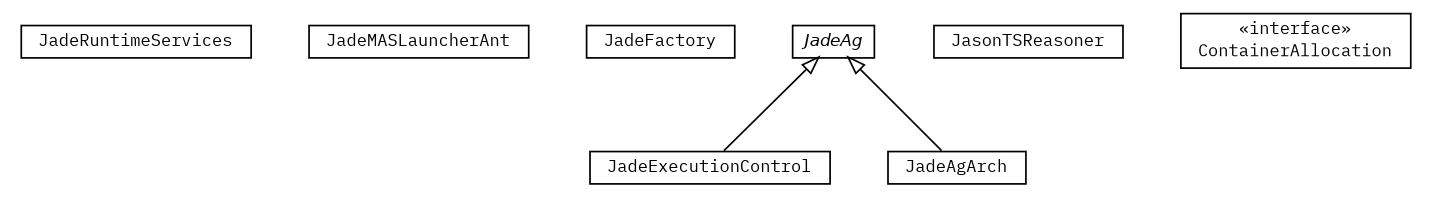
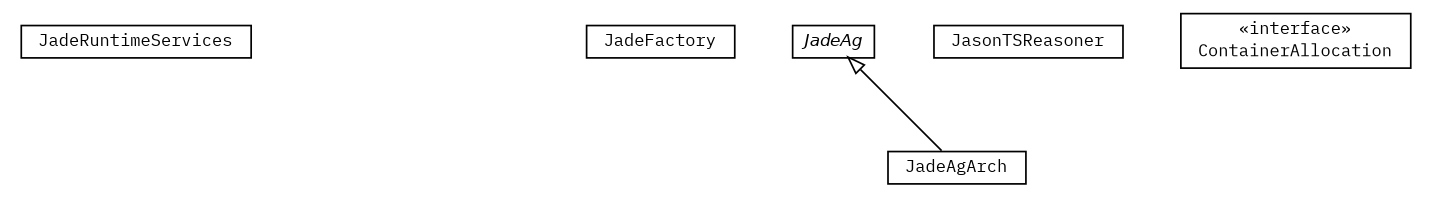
(418, 41) -> none
(709, 167) -> none
